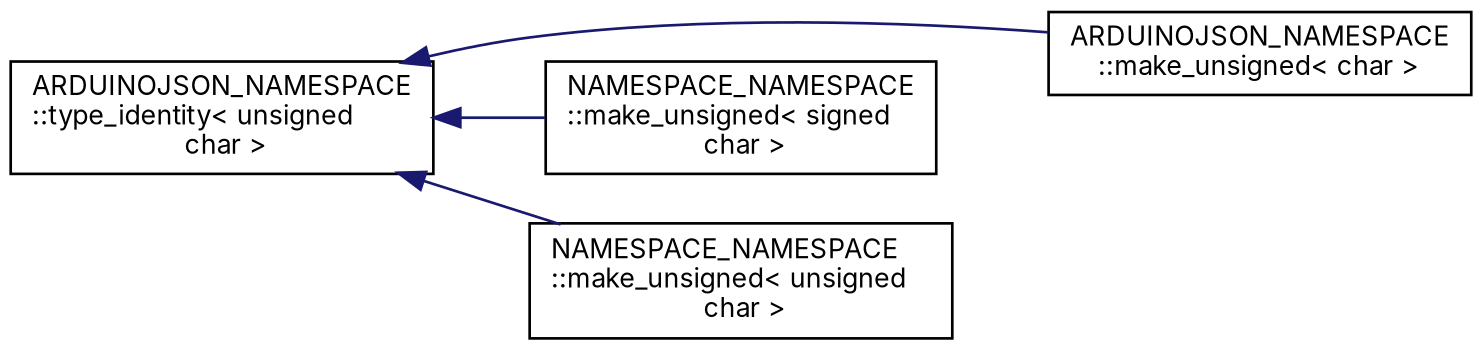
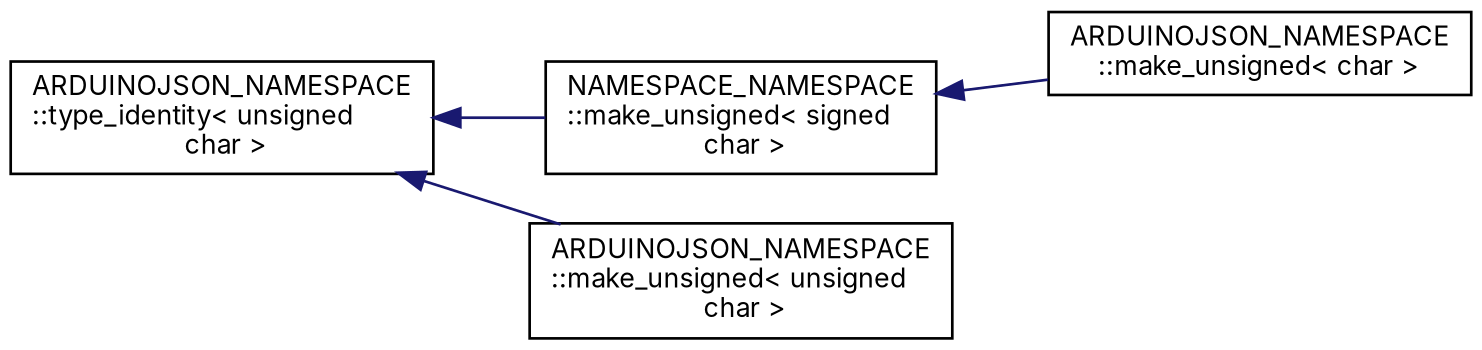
(738, 23) -> (1006, 85)
(741, 281) -> (741, 281)
